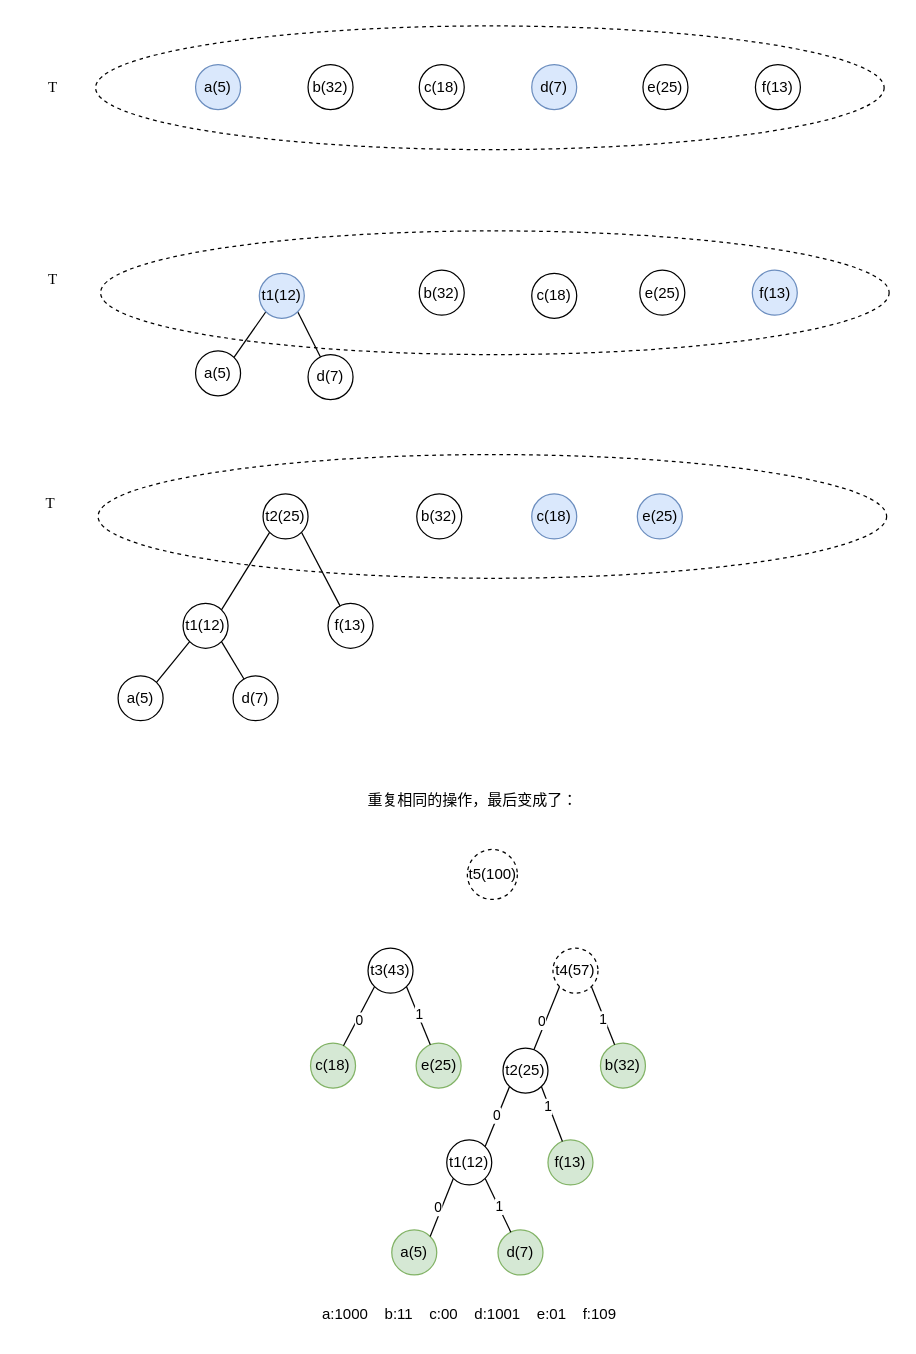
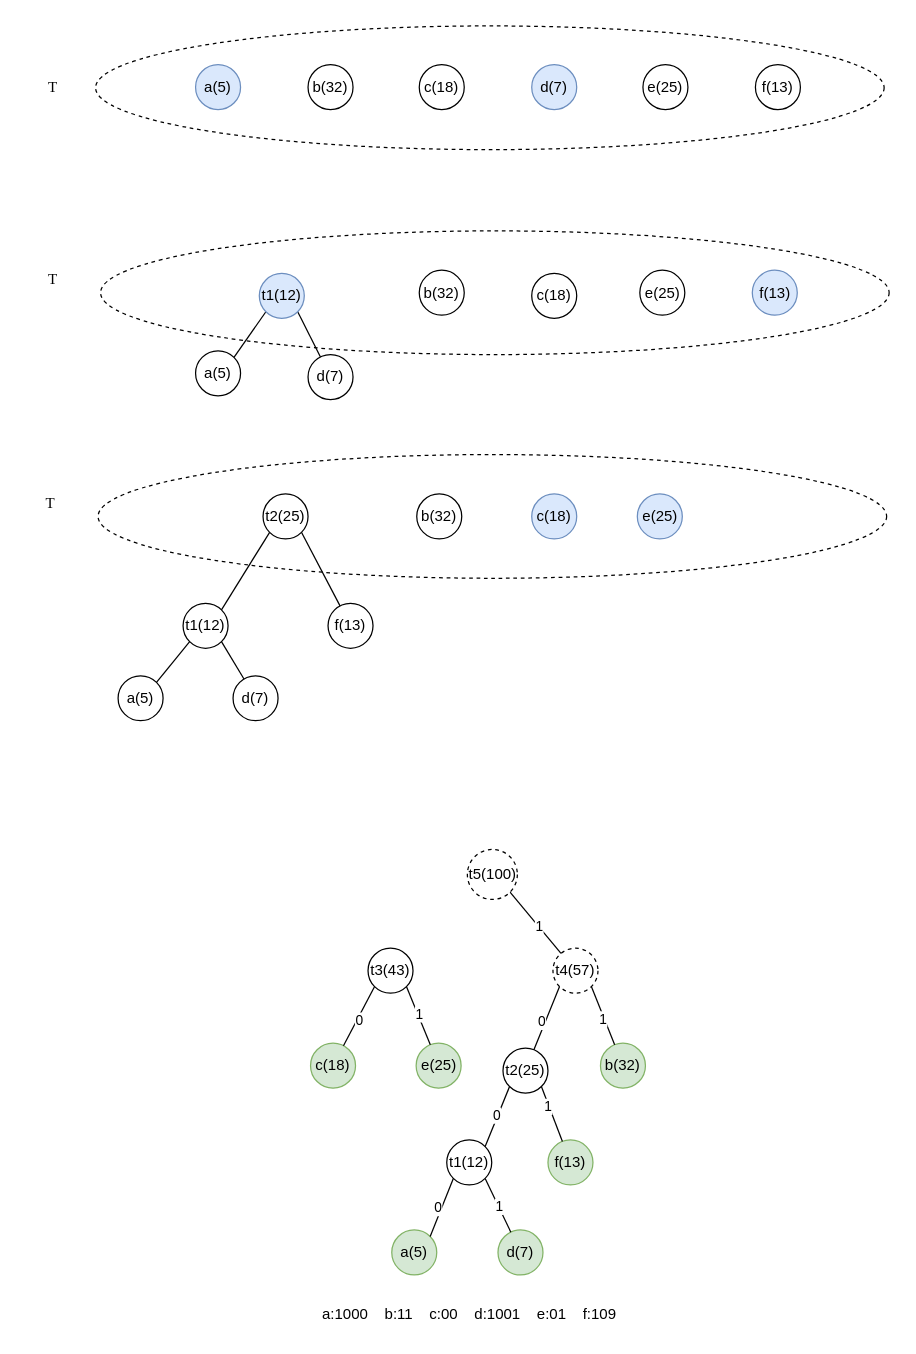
(473, 801) -> none
none -> (535, 922)
